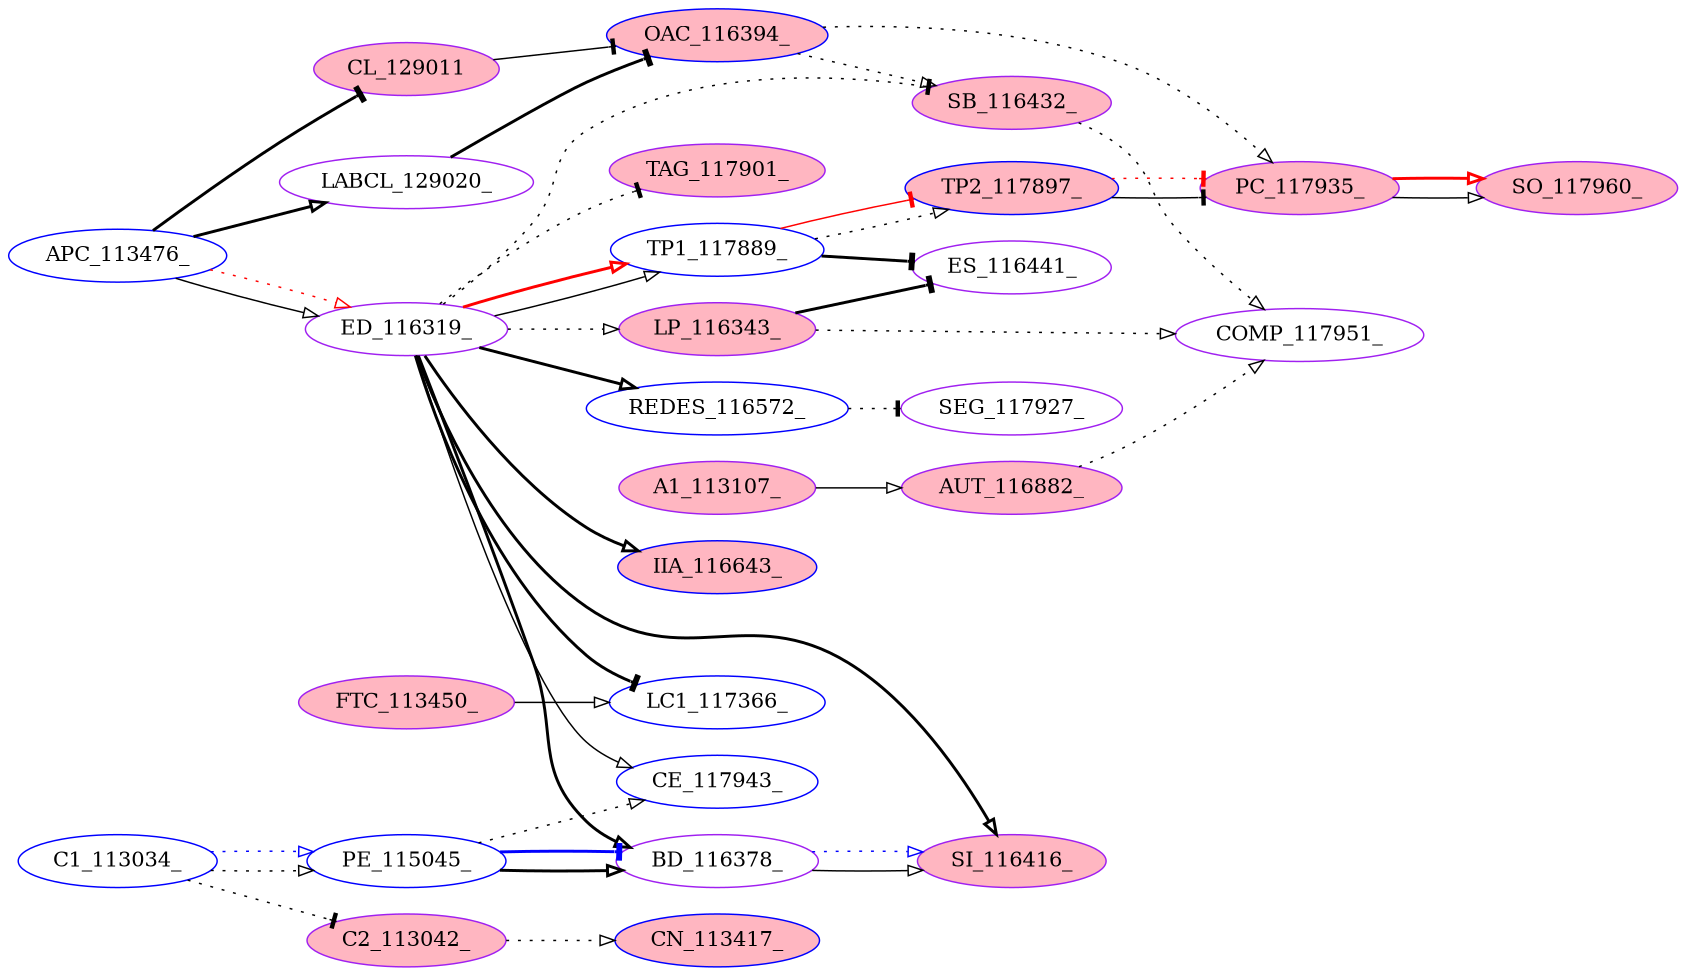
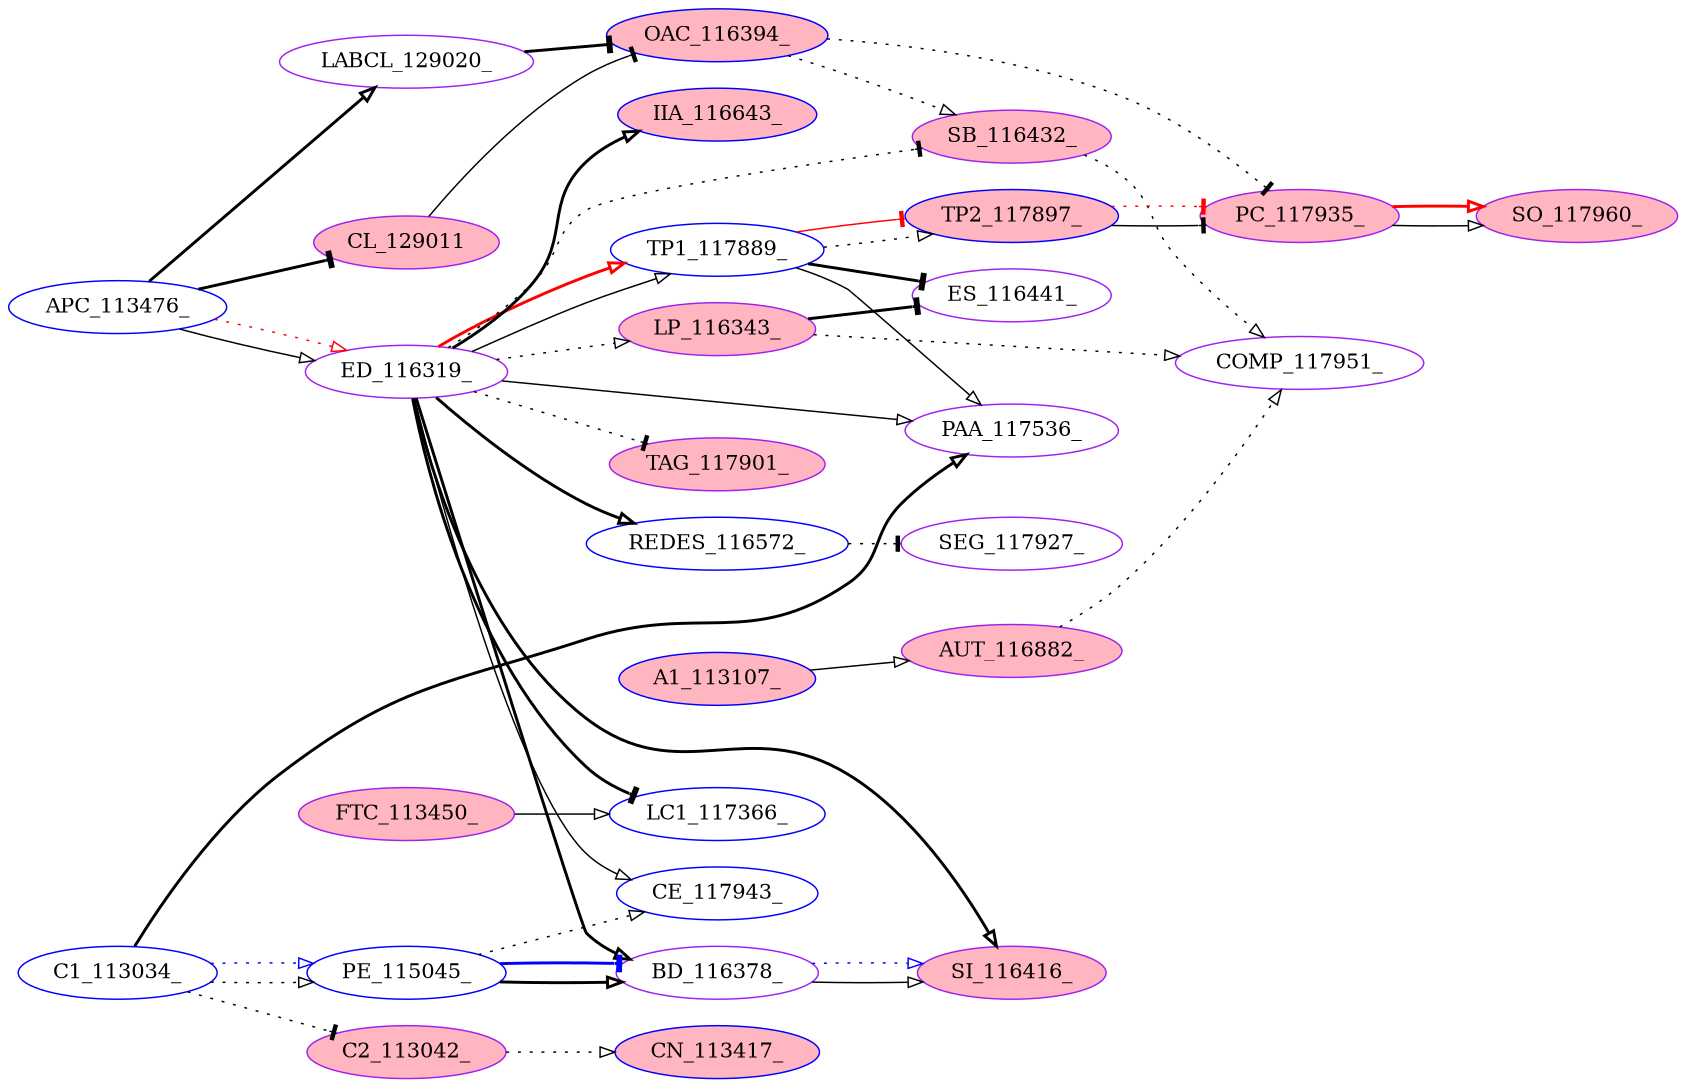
(1056, 45) -> (1058, 76)
none -> (1012, 431)
(717, 488) -> (717, 679)
